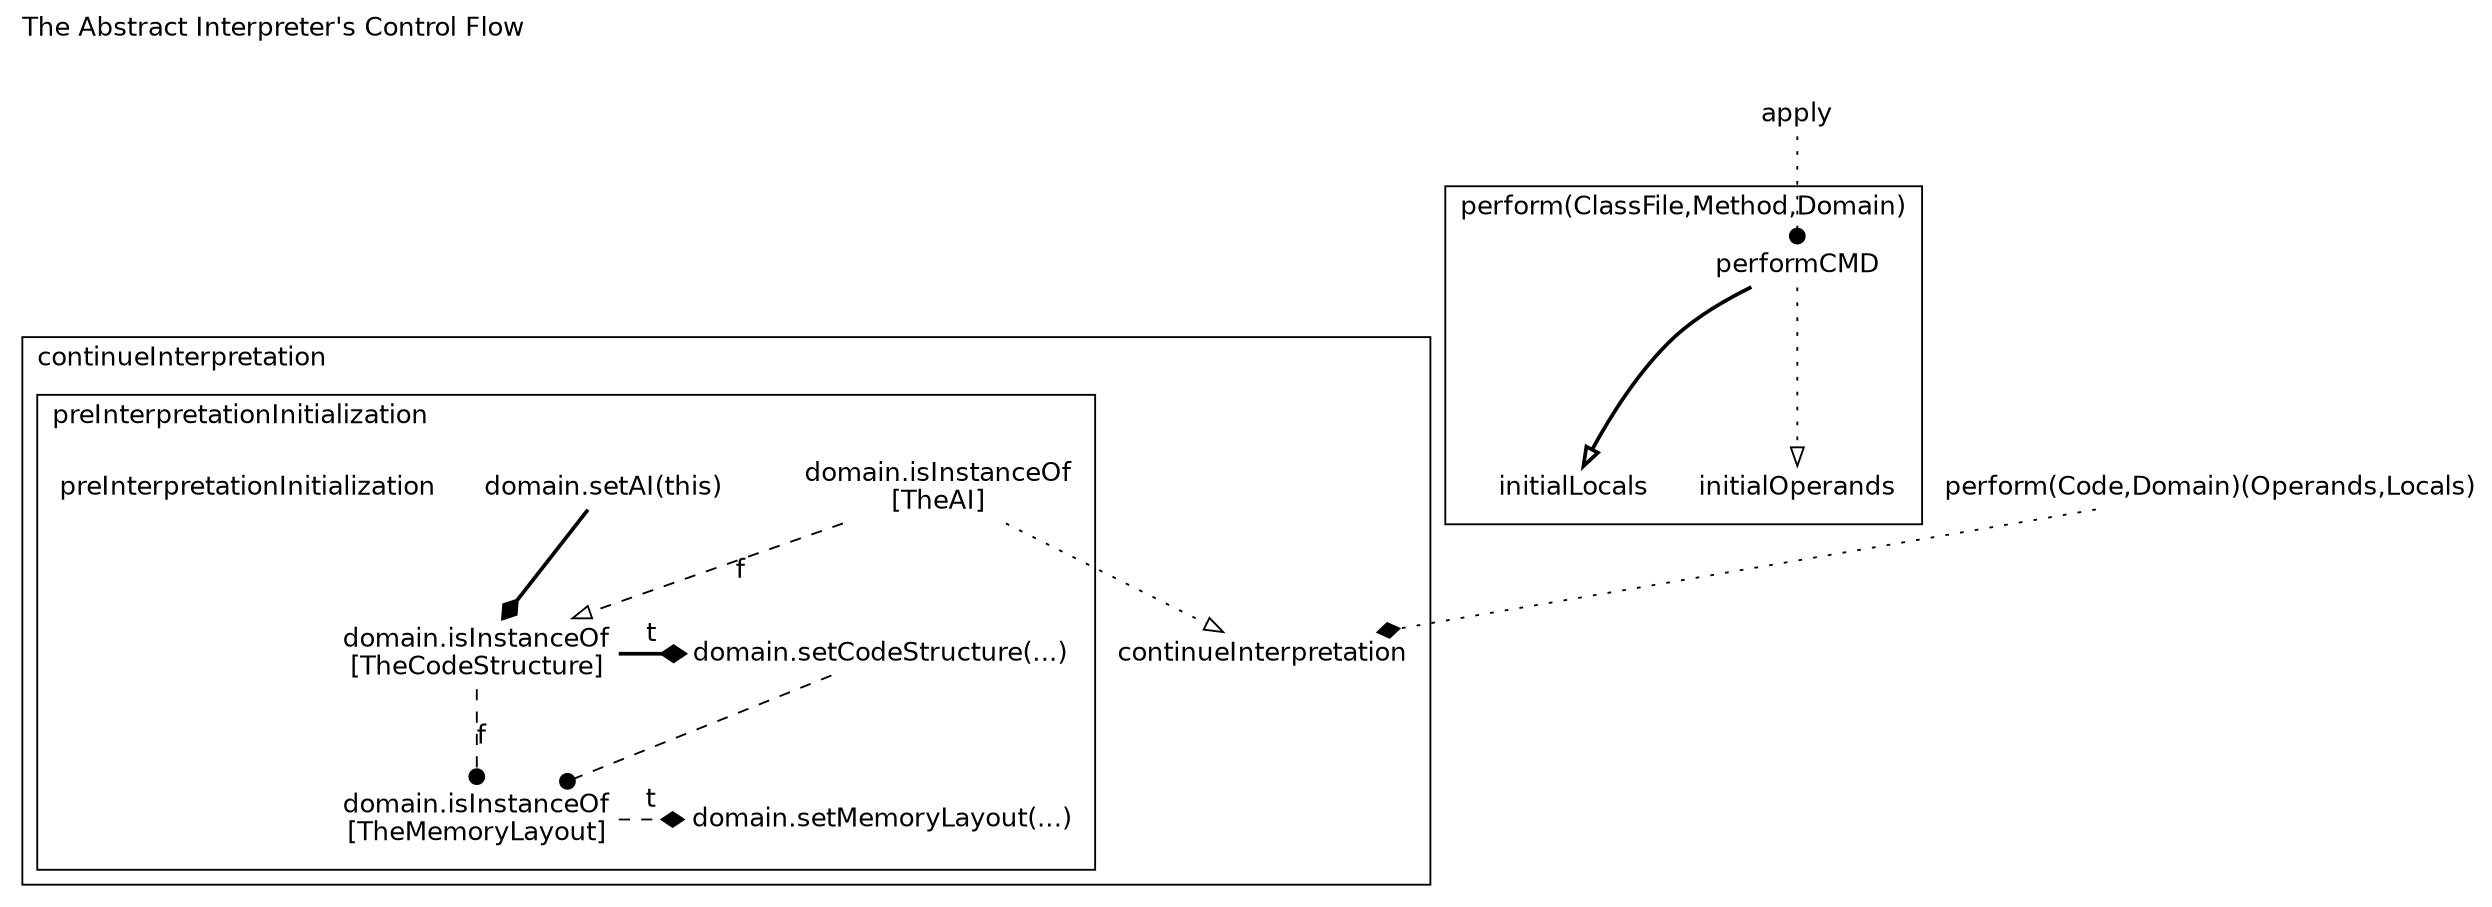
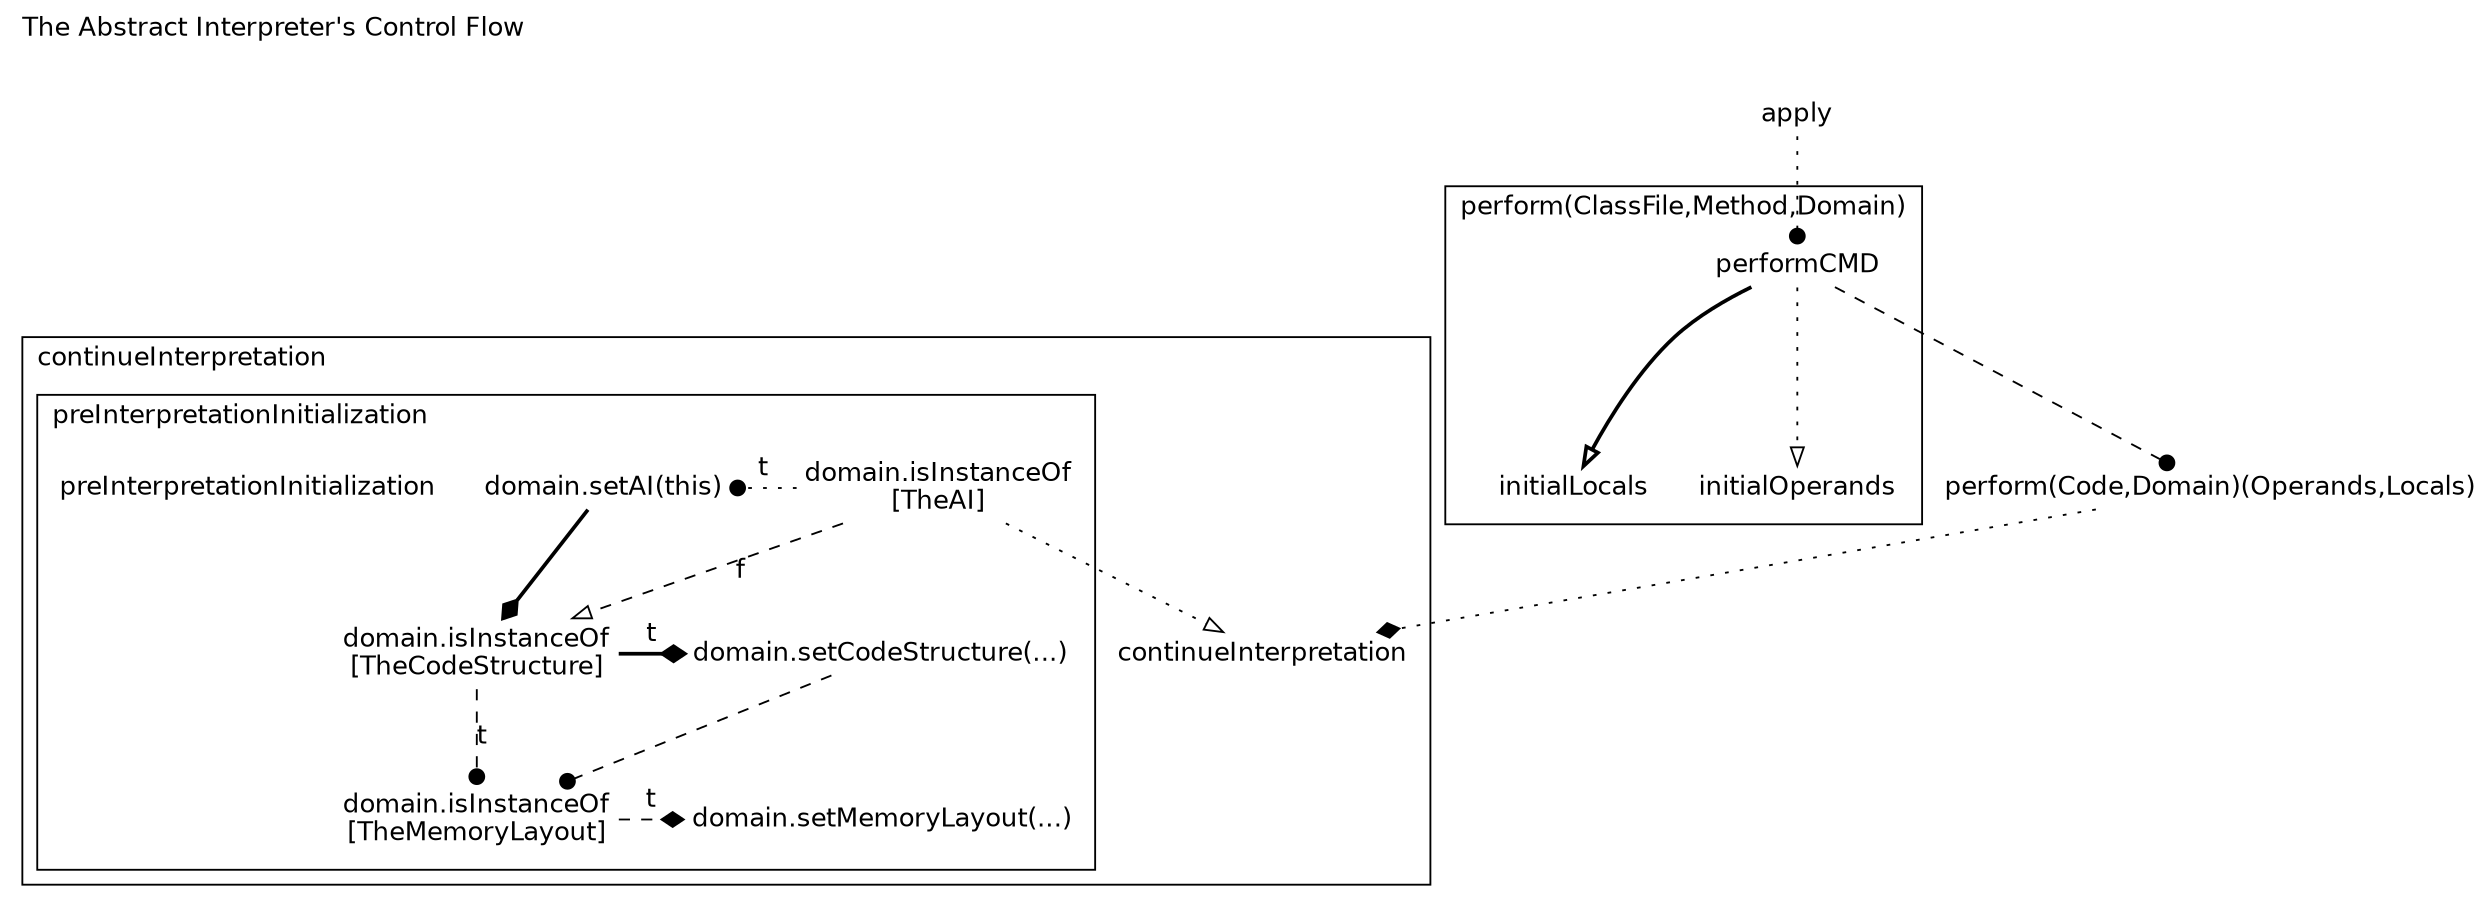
none -> (1997, 373)
none -> (771, 488)
(482, 737) -> (482, 737)
